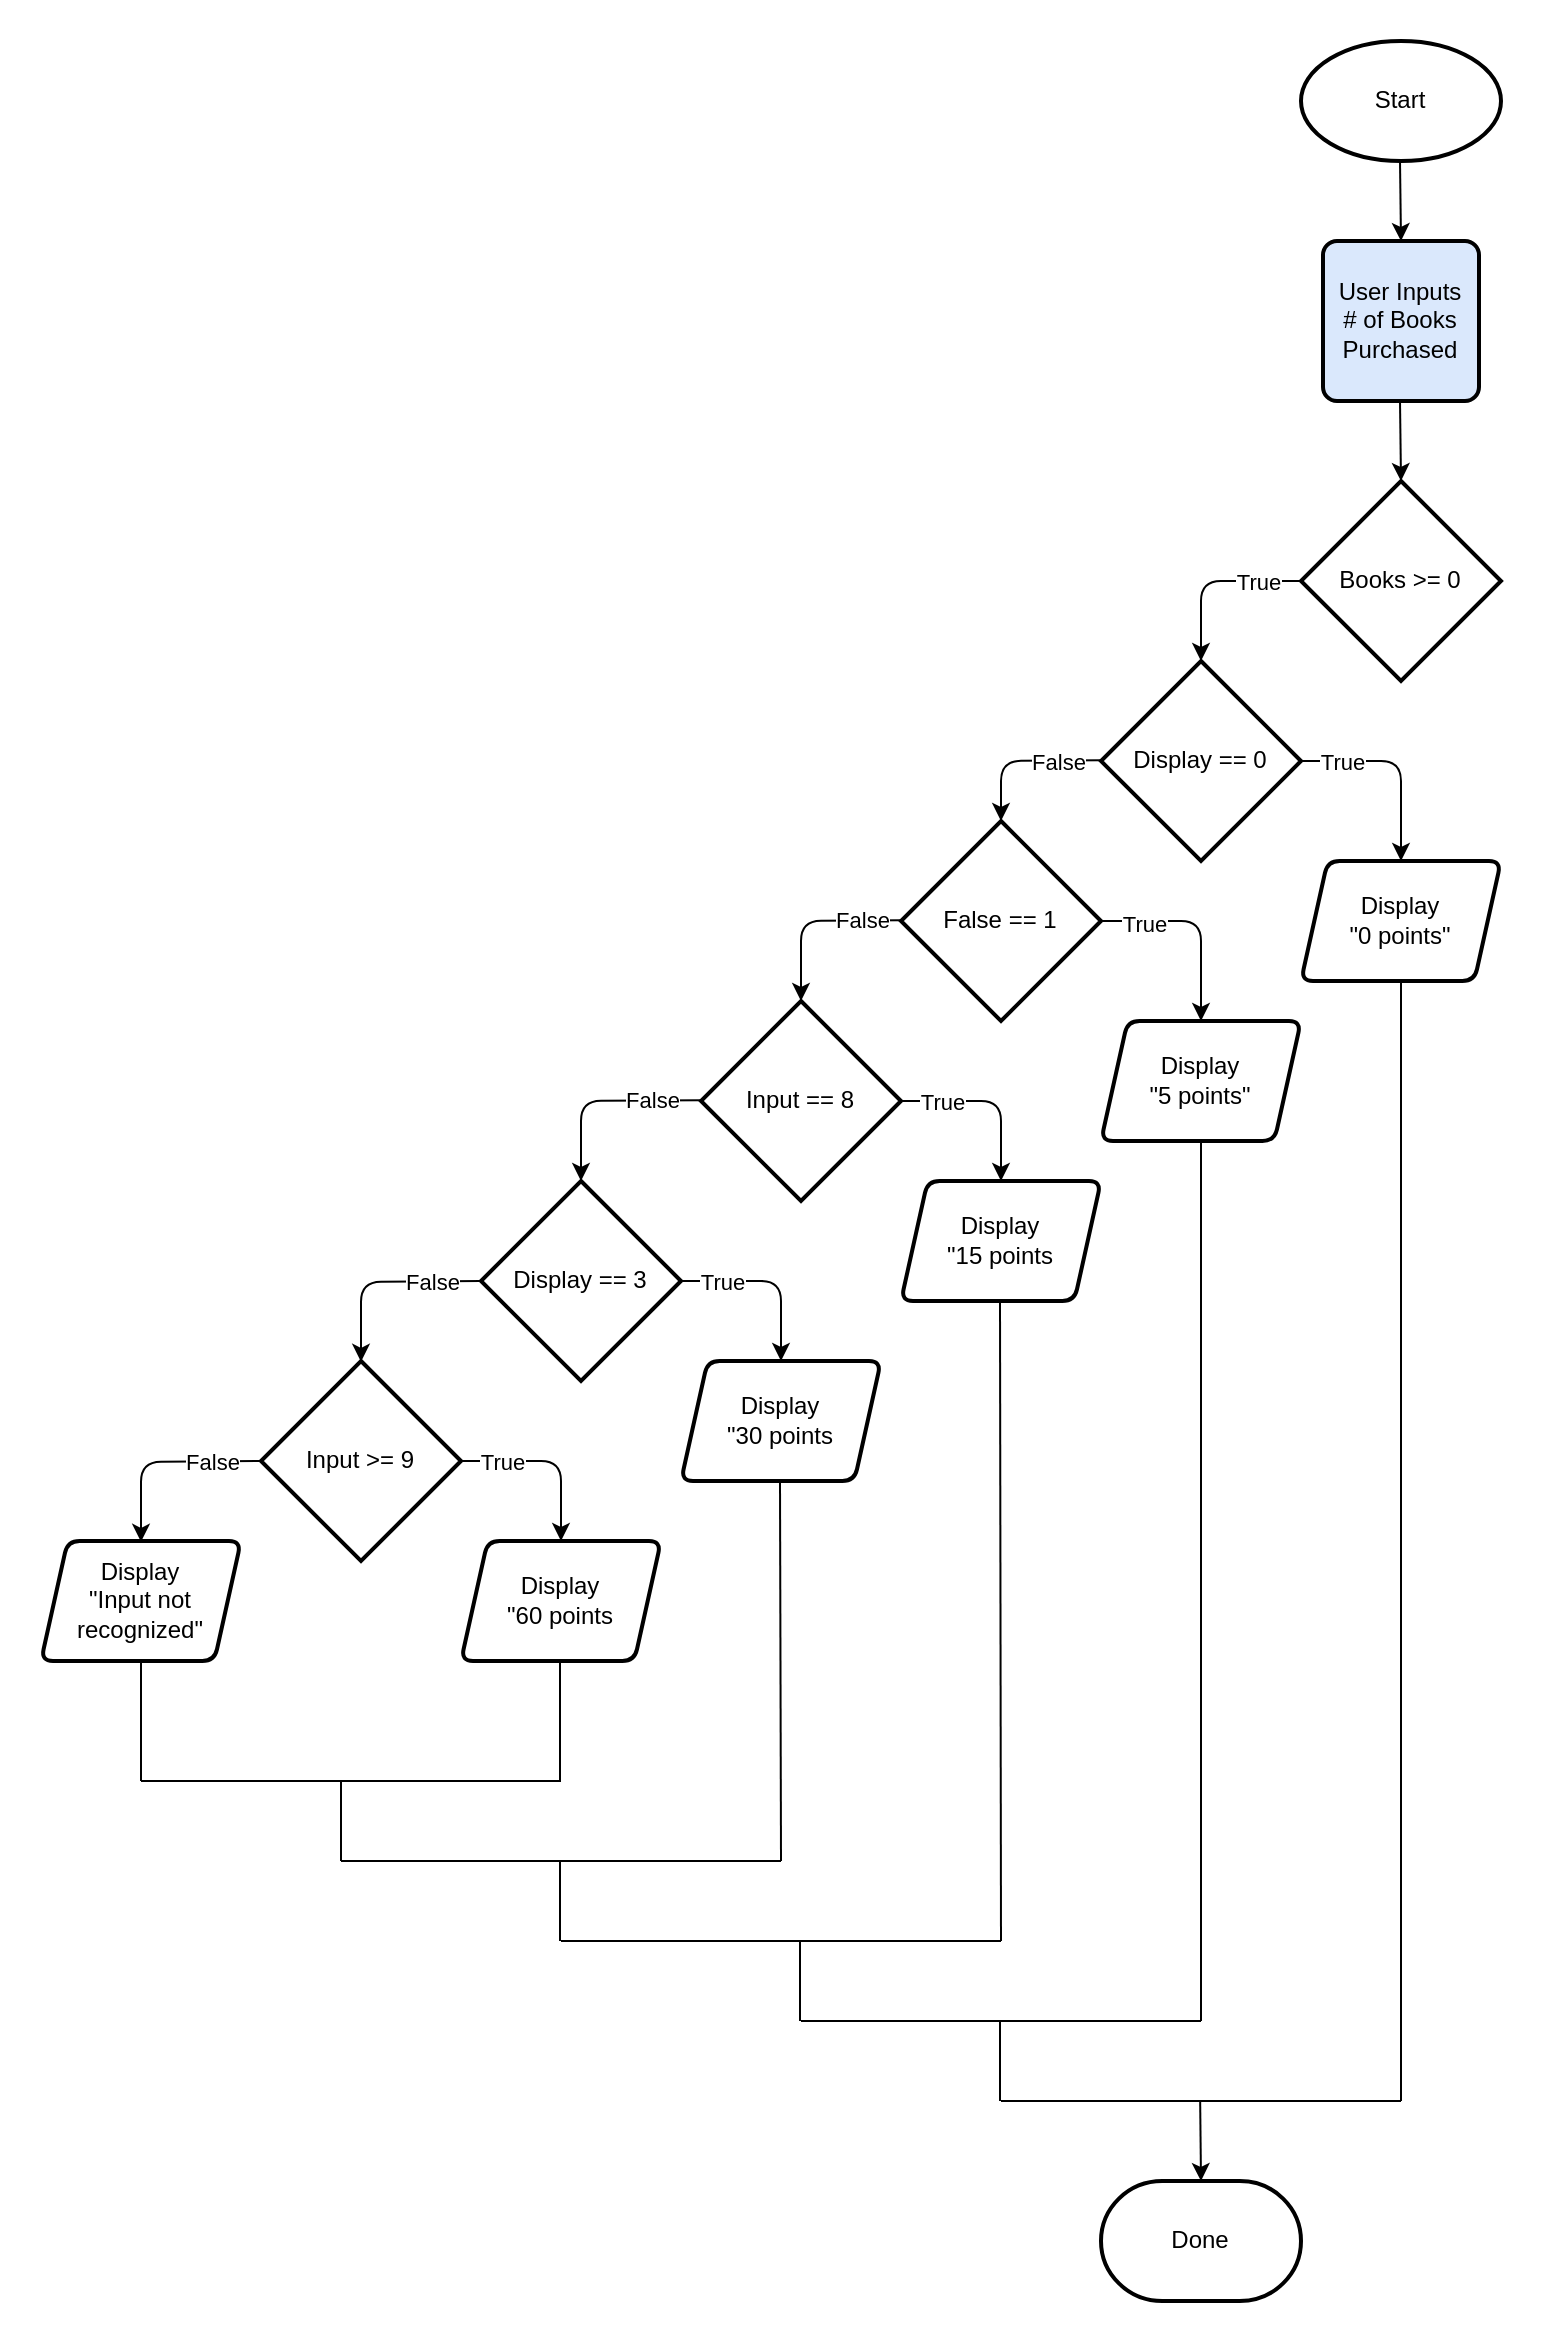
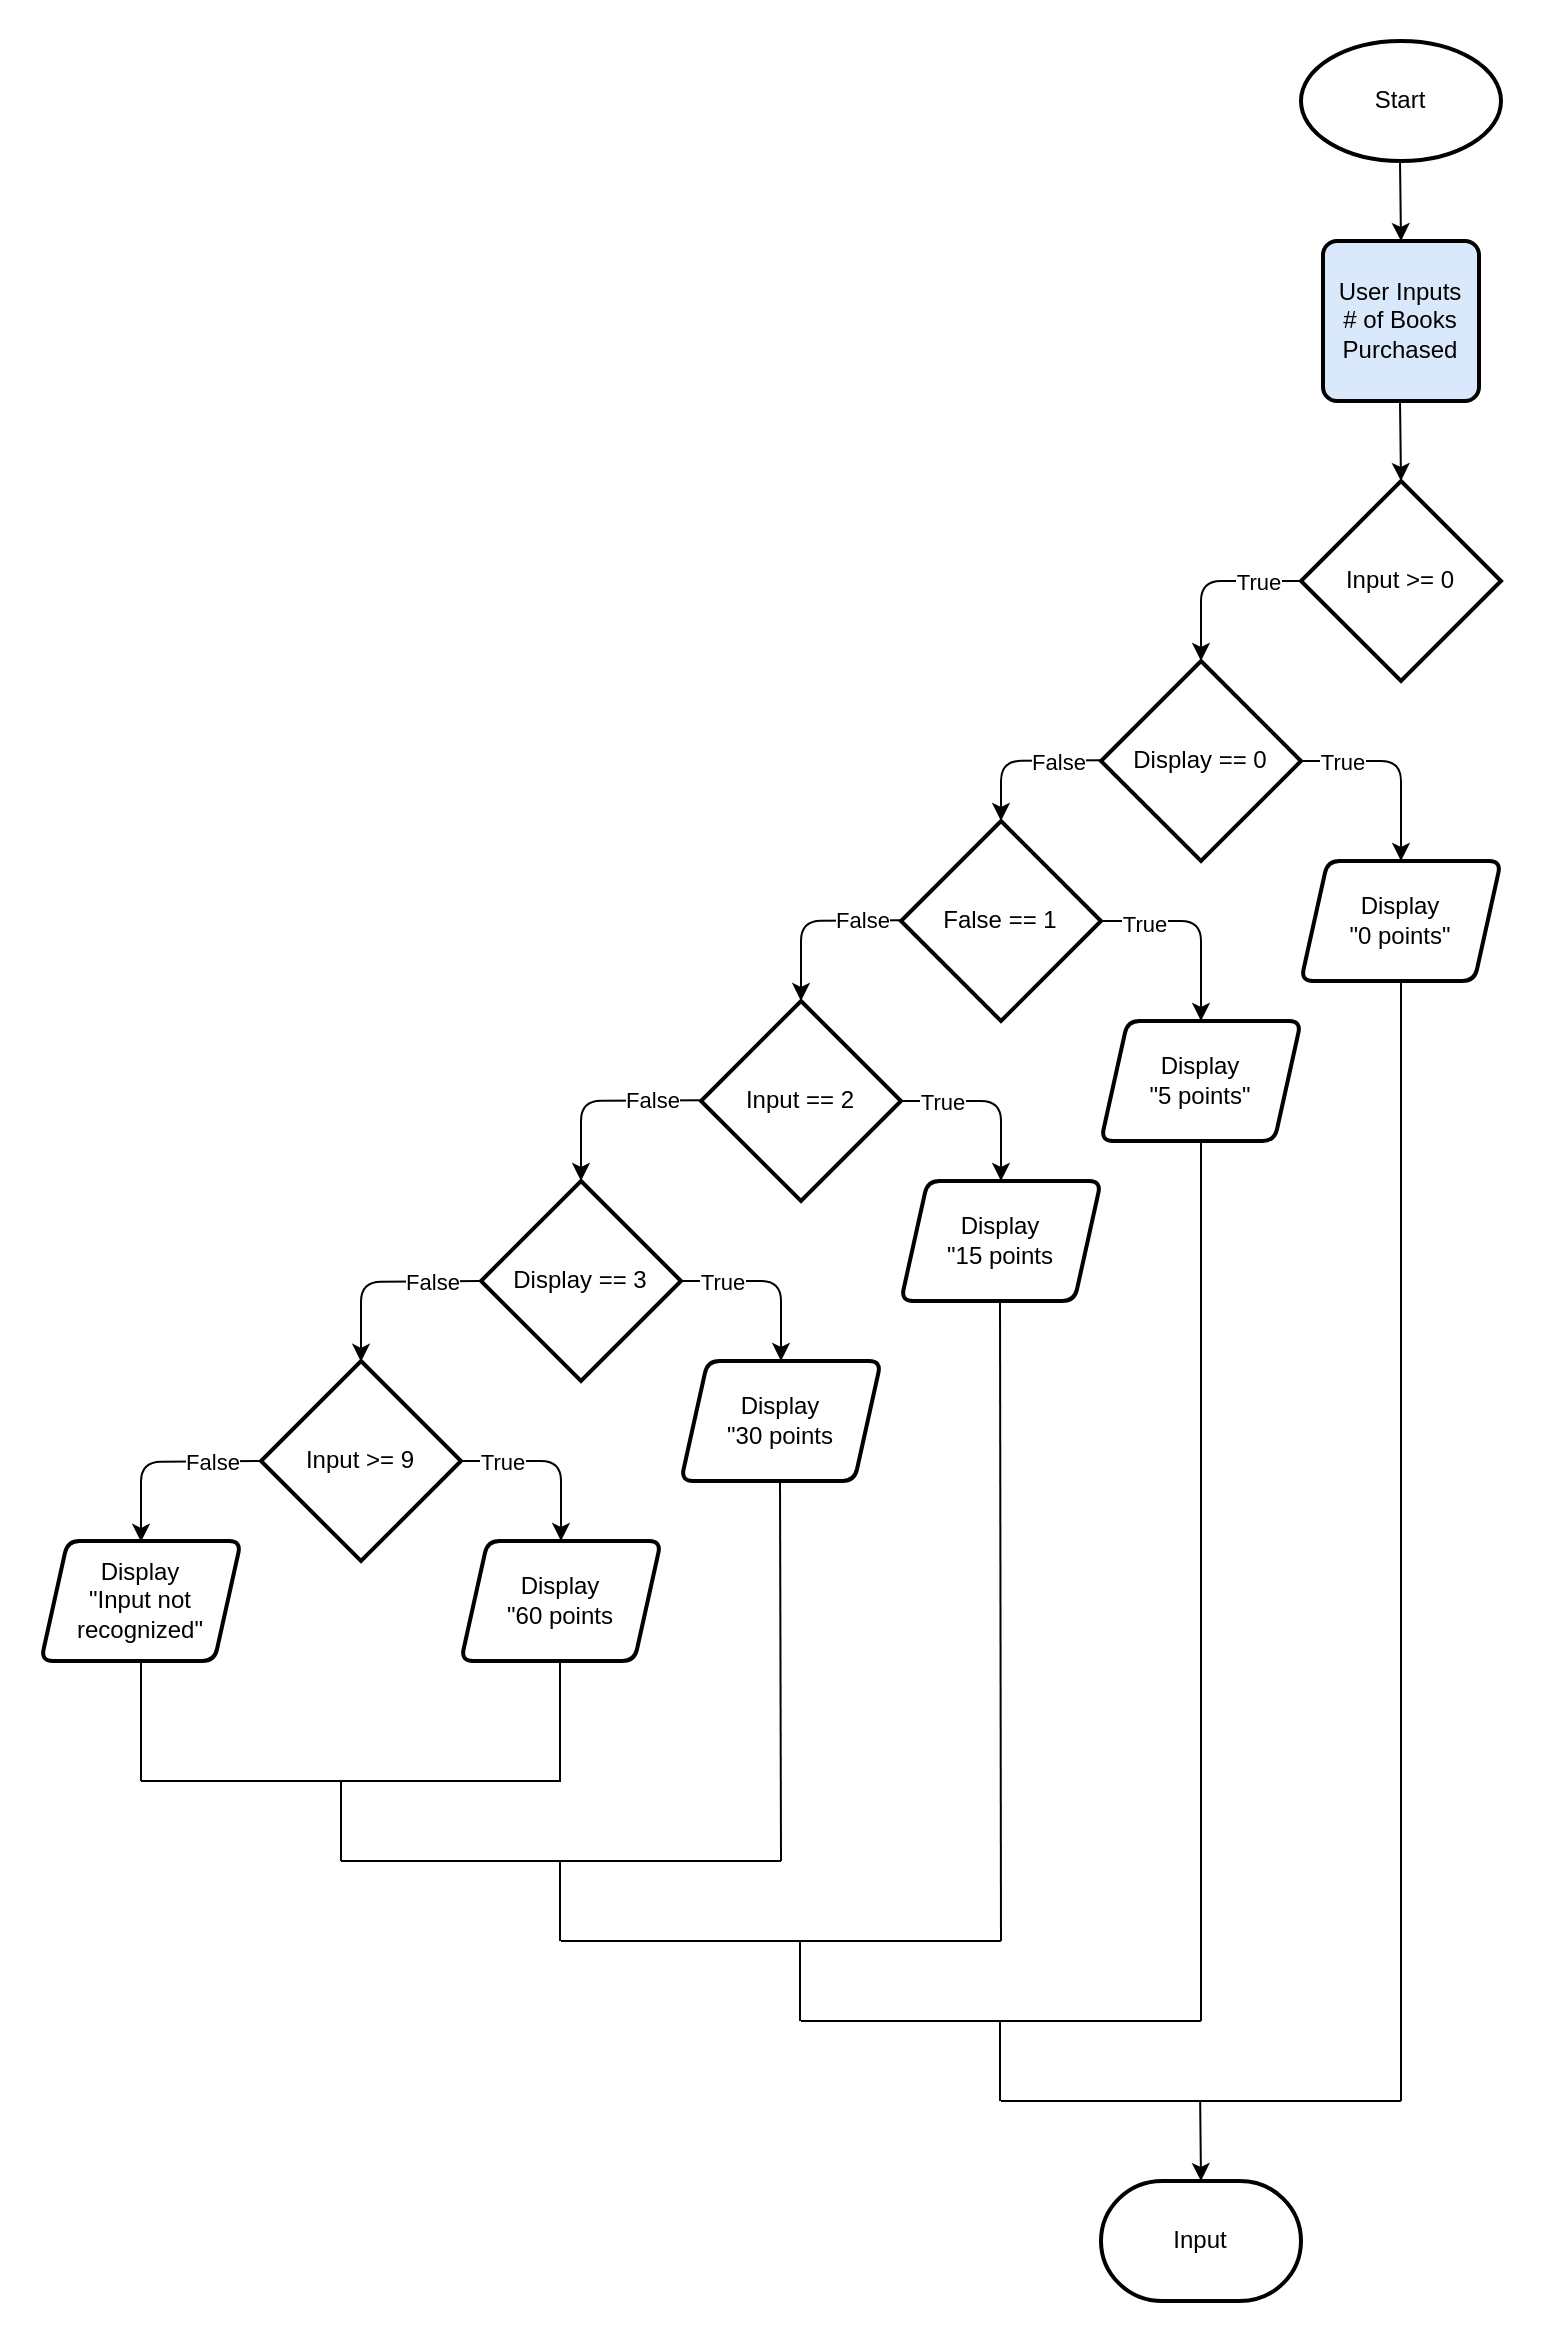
(1401, 581) -> (1401, 581)
(801, 1101) -> (801, 1101)
(1201, 2241) -> (1201, 2241)
